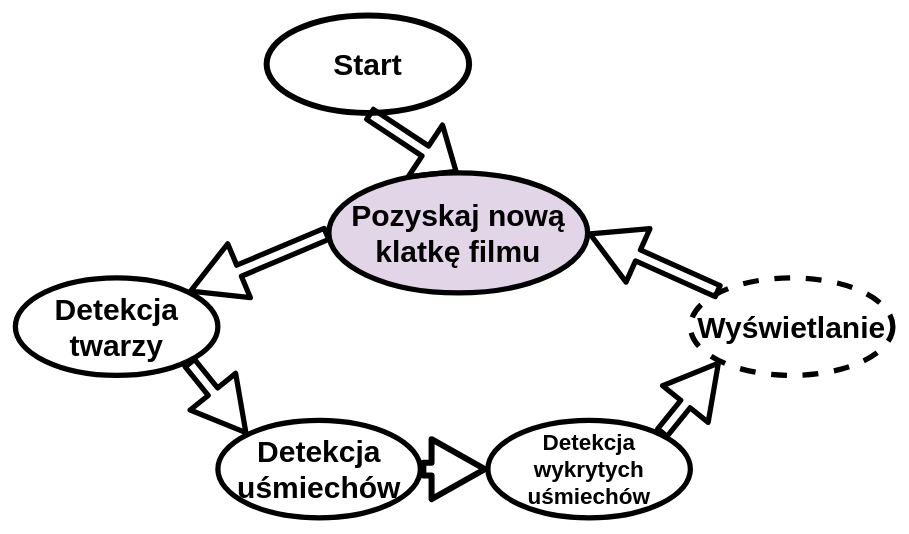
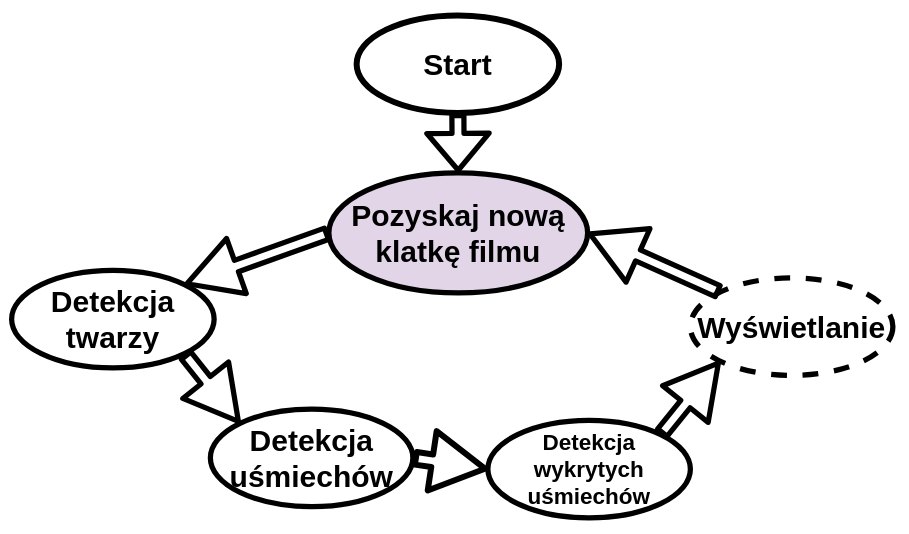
(368, 64) -> (458, 64)
(117, 327) -> (113, 319)
(319, 469) -> (312, 458)
